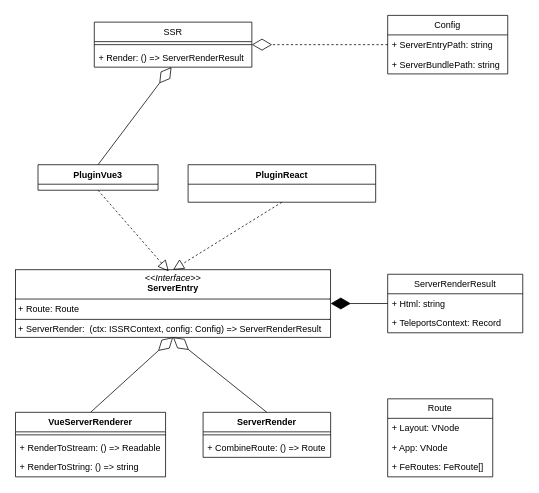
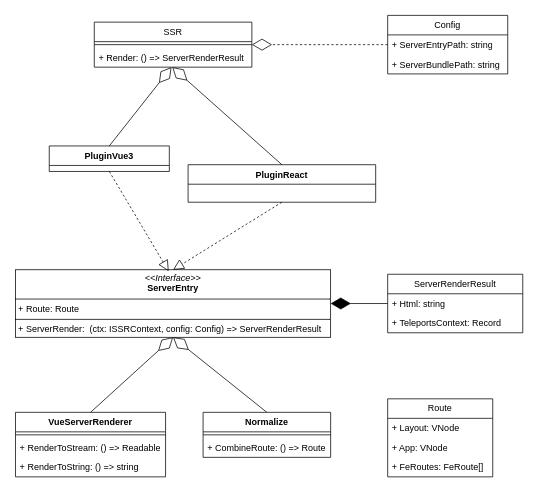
none -> (235, 123)
(98, 177) -> (109, 159)
(267, 423) -> (267, 423)
